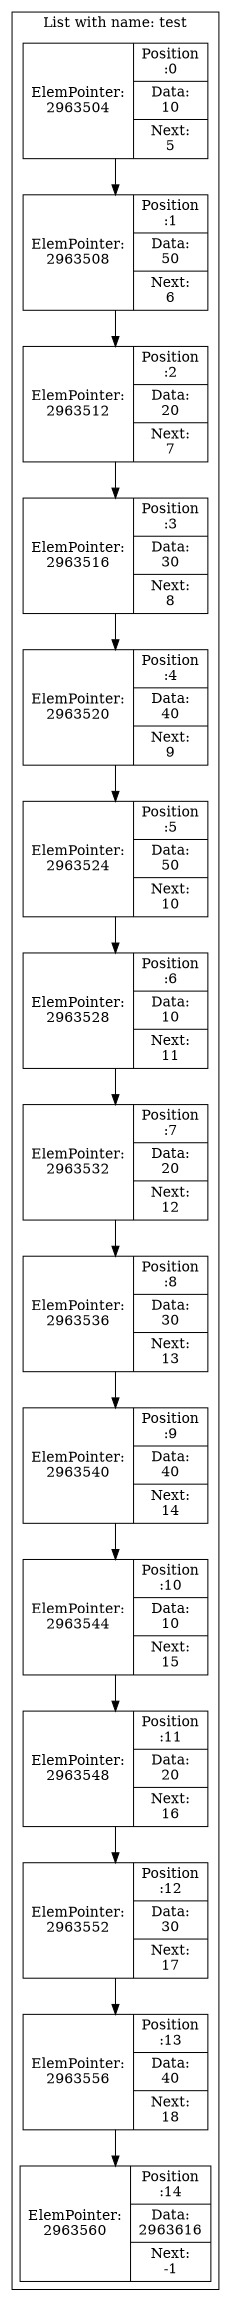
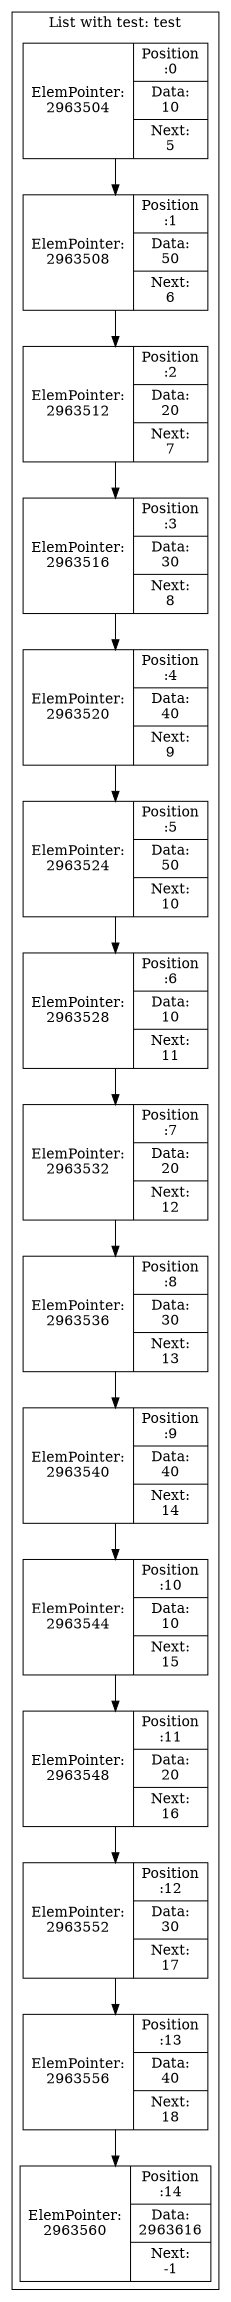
(115, 24) -> (115, 24)
